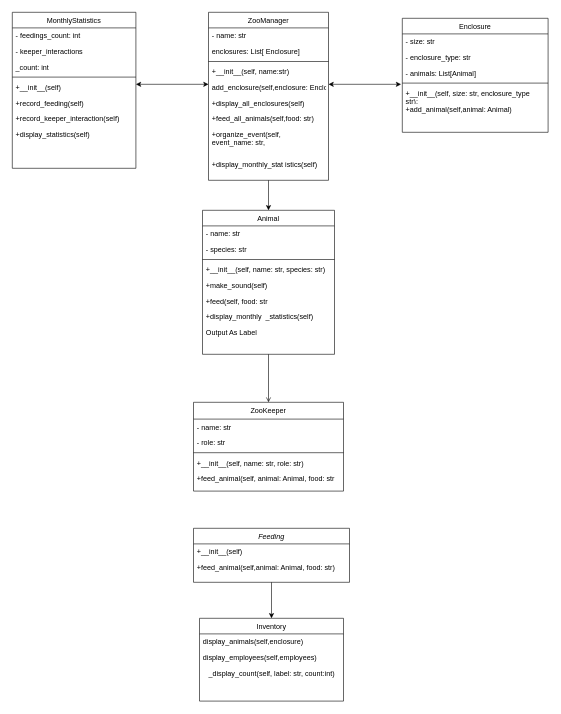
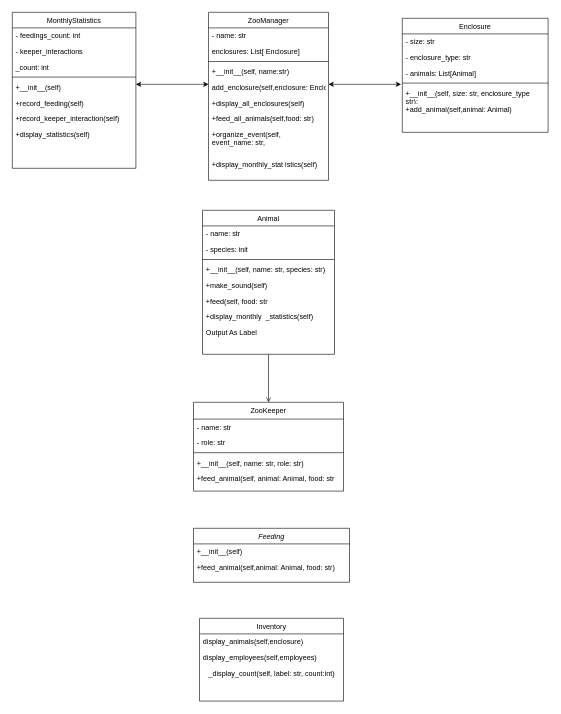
(269, 194) -> none
(230, 250) -> (230, 250)
(272, 599) -> none
